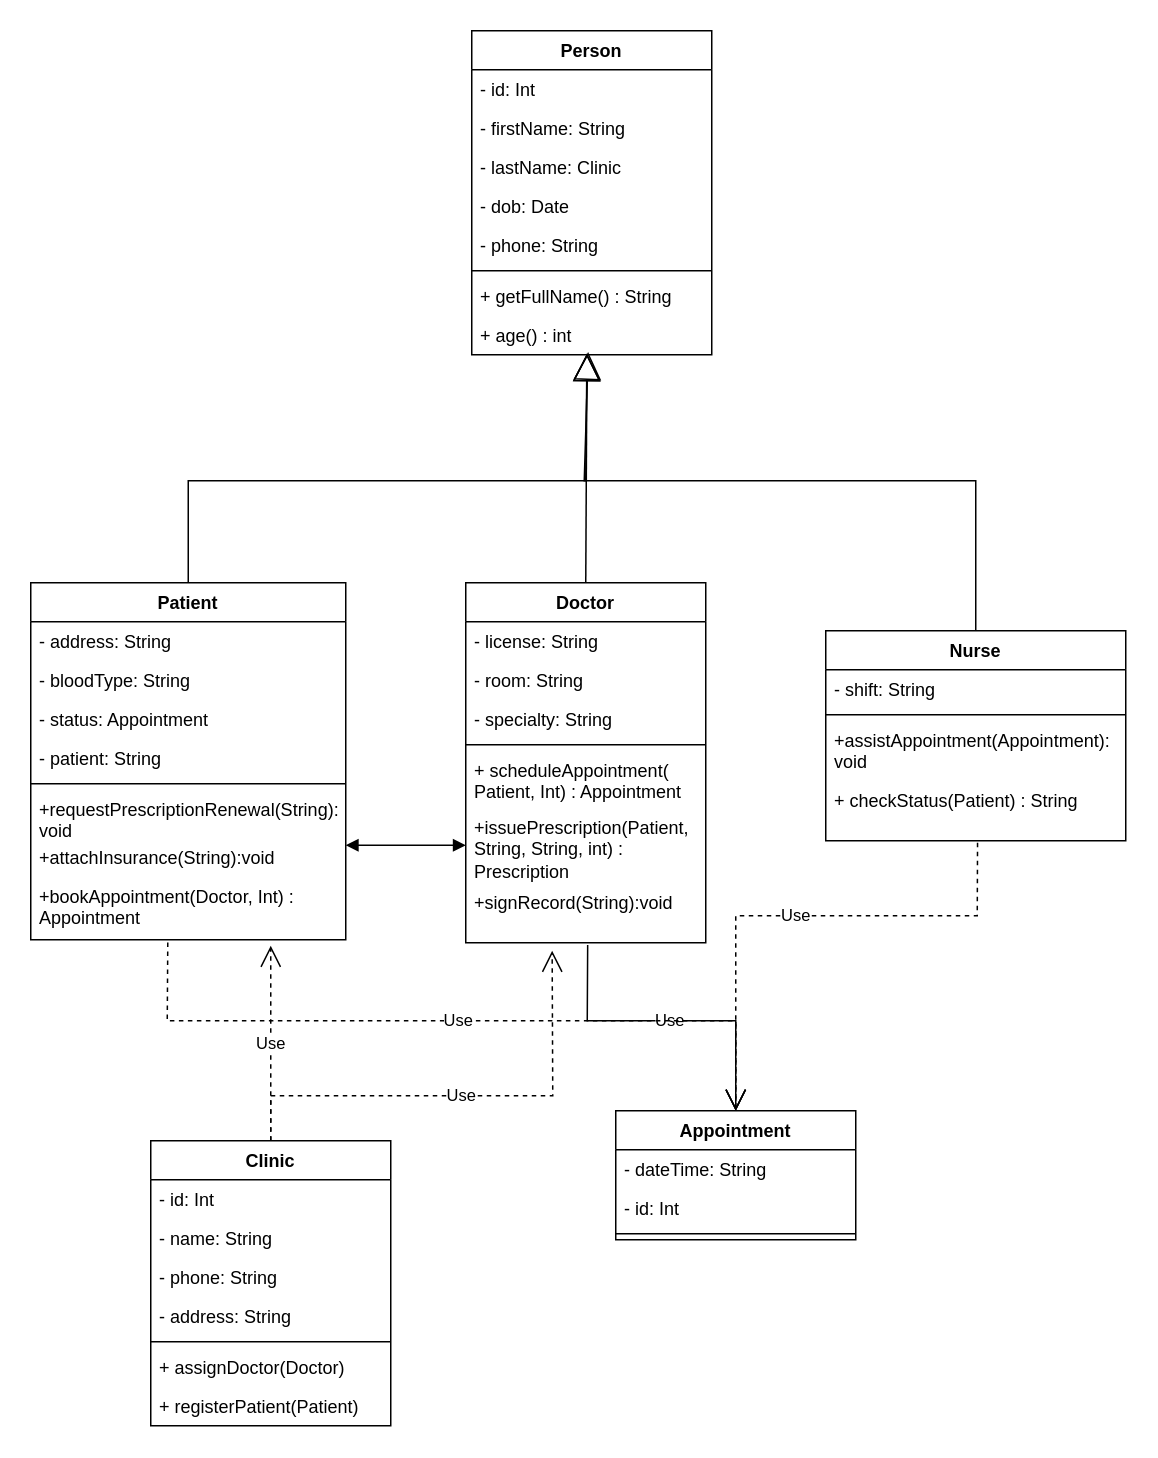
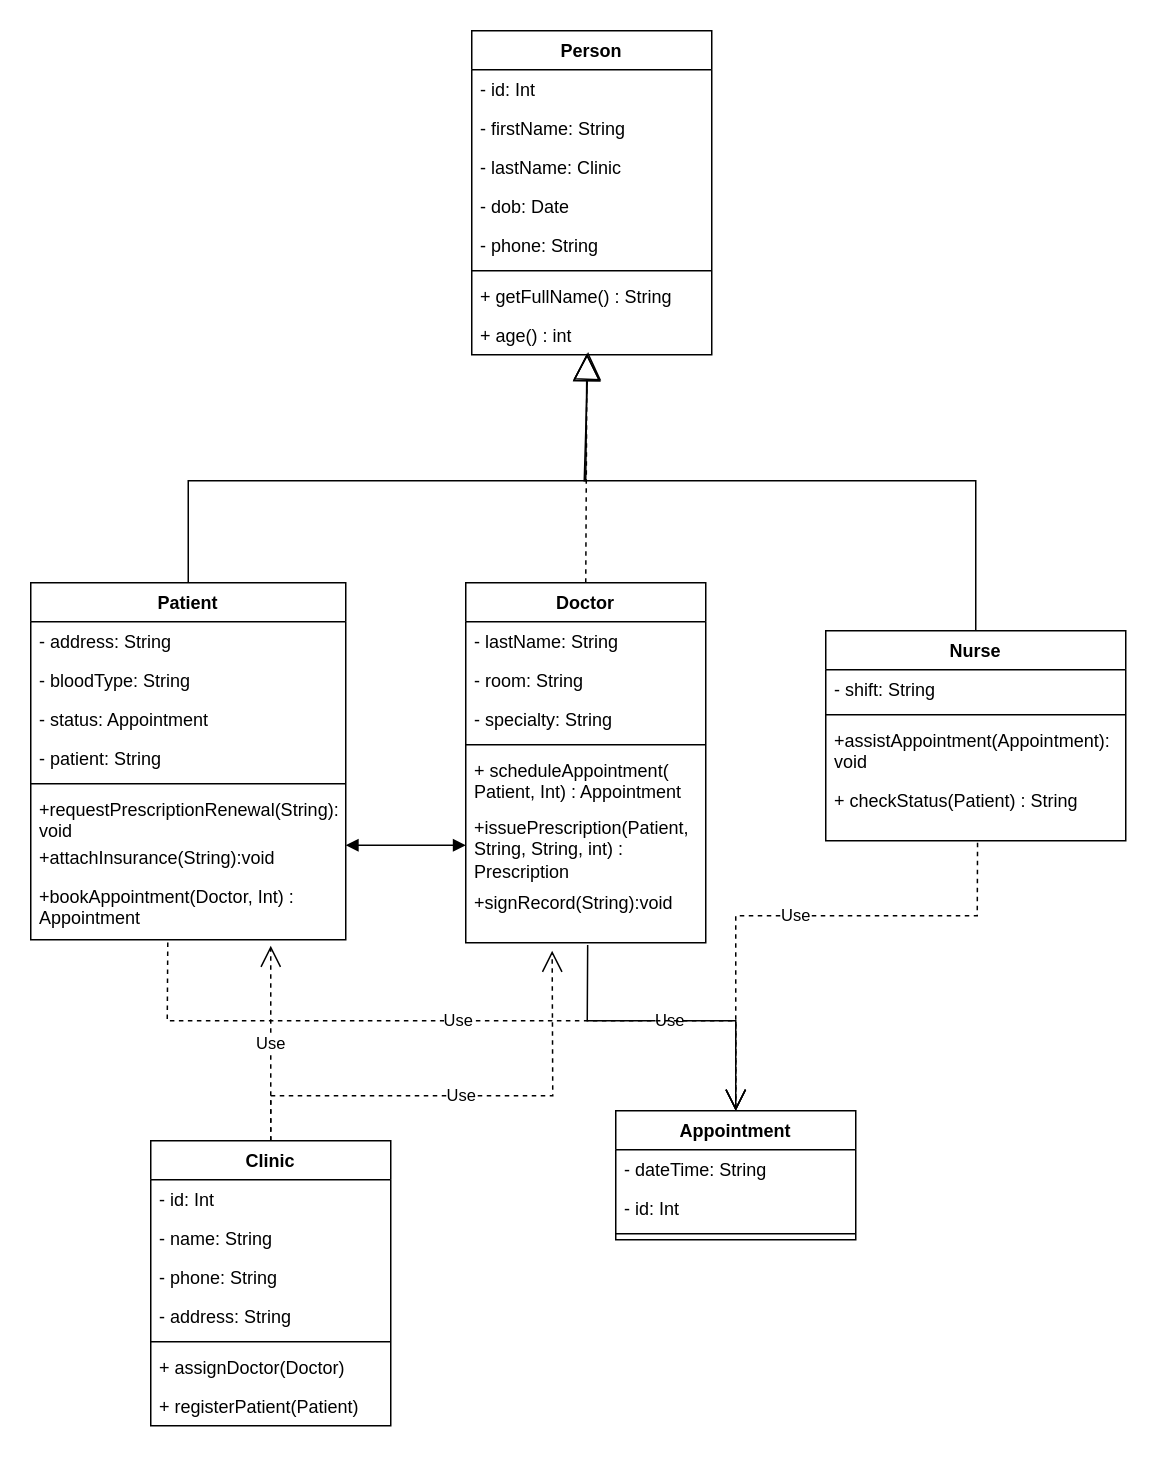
(586, 531) -> (586, 531)
(546, 643) -> (554, 643)
